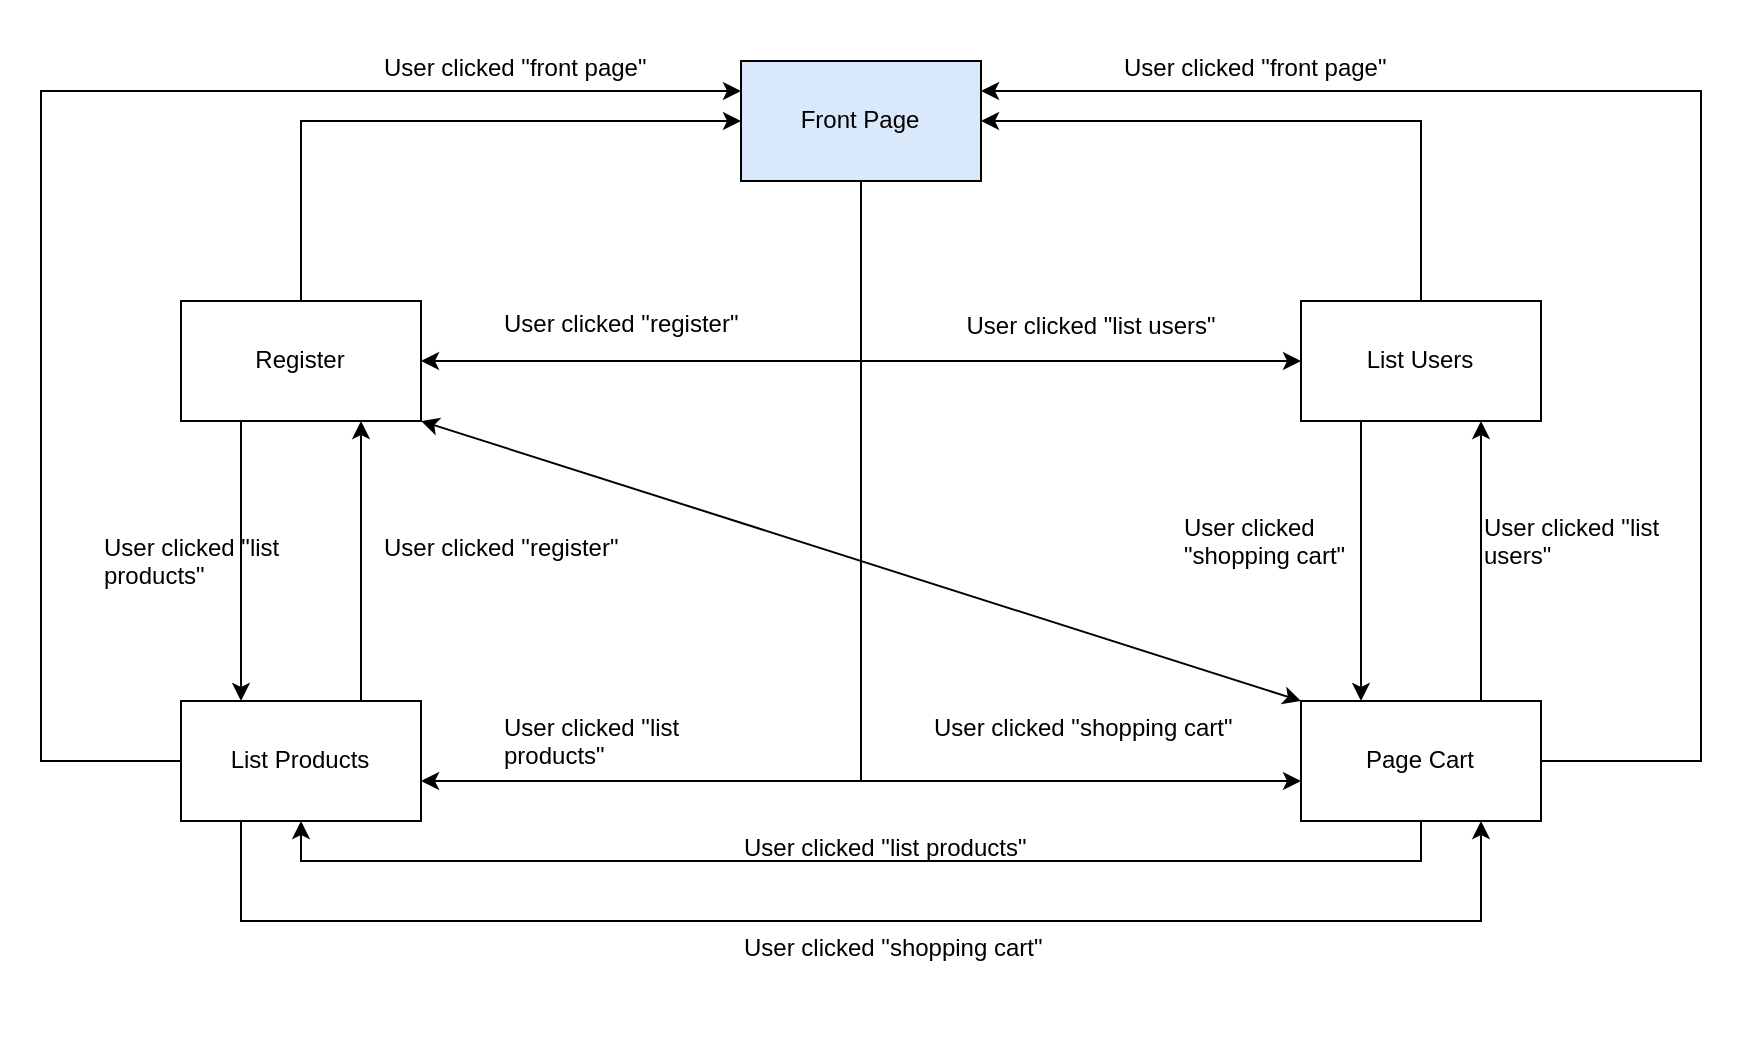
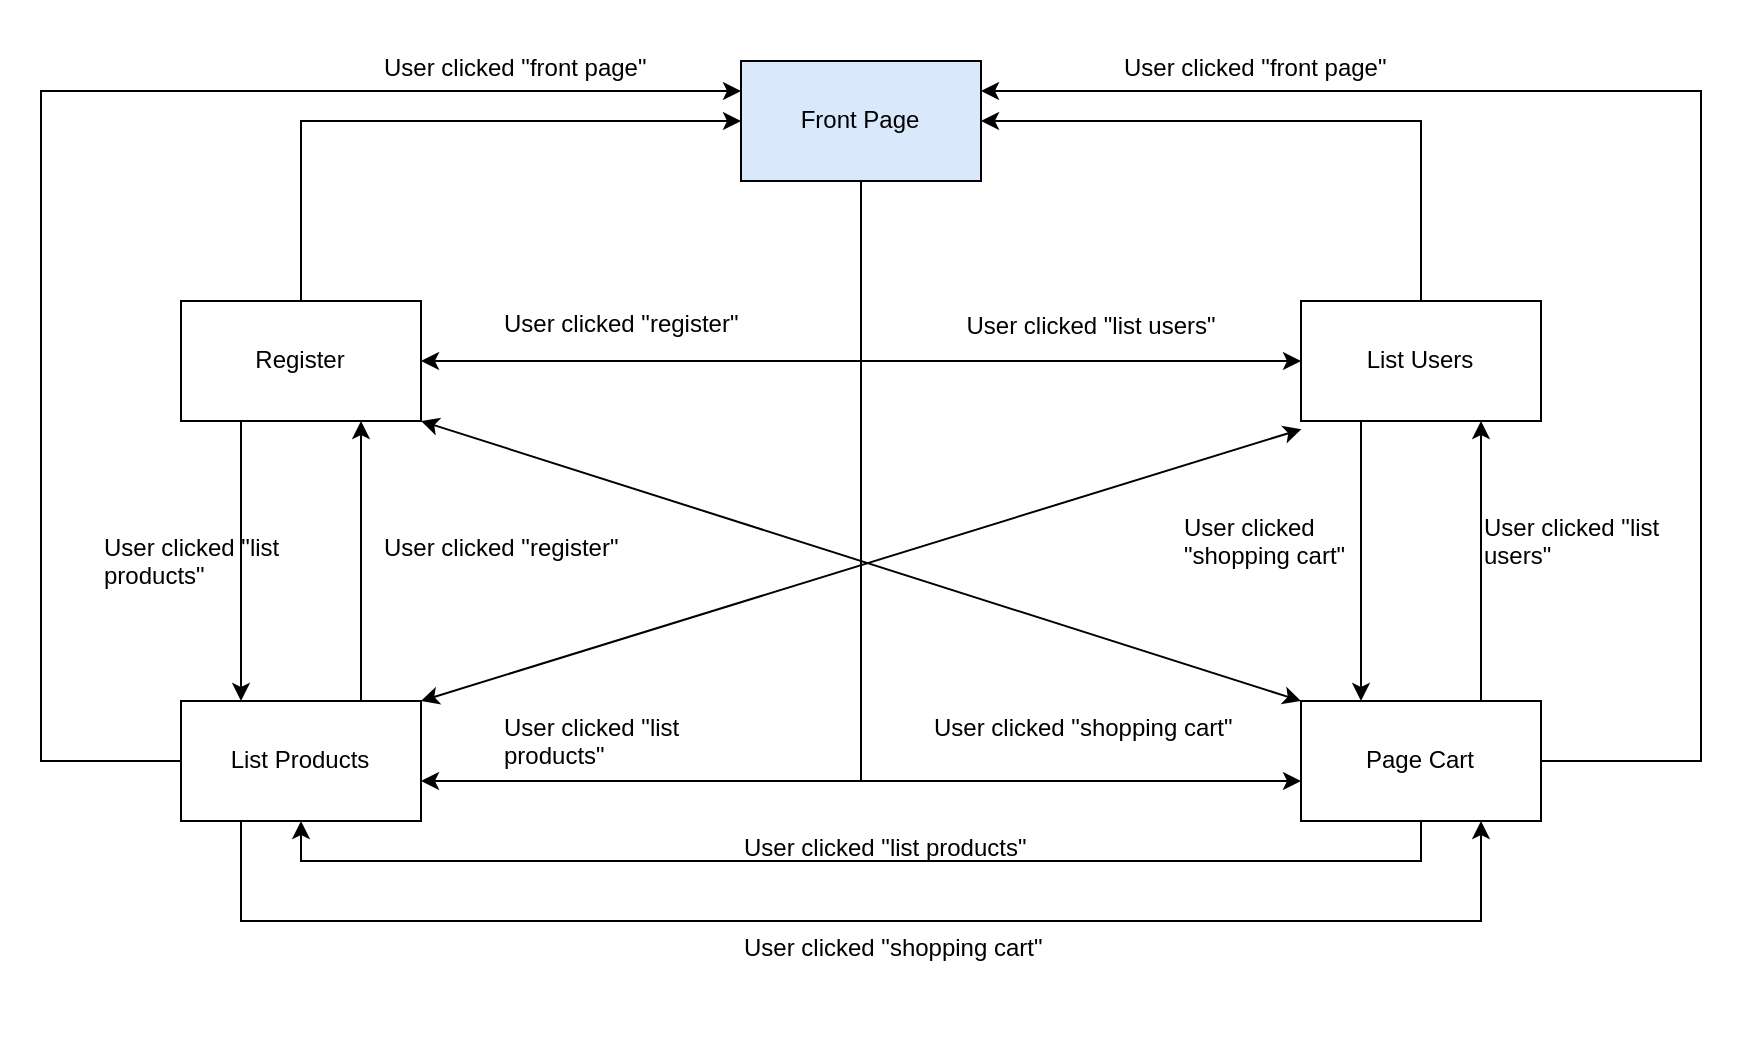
none -> (645, 632)
